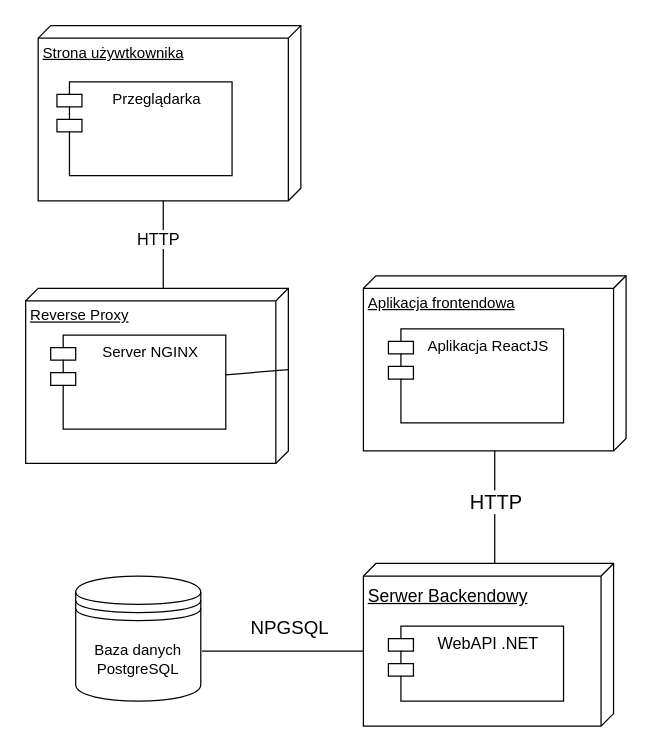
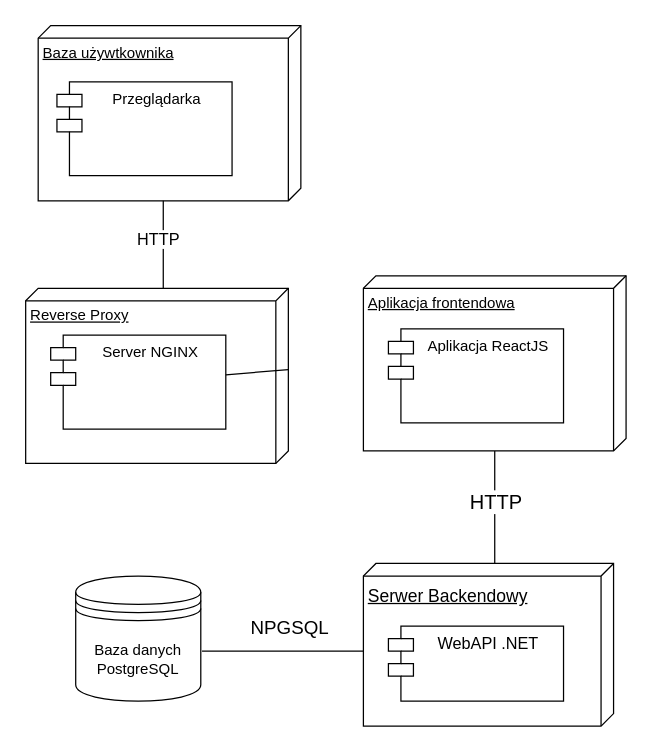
(119, 53) -> (111, 53)
